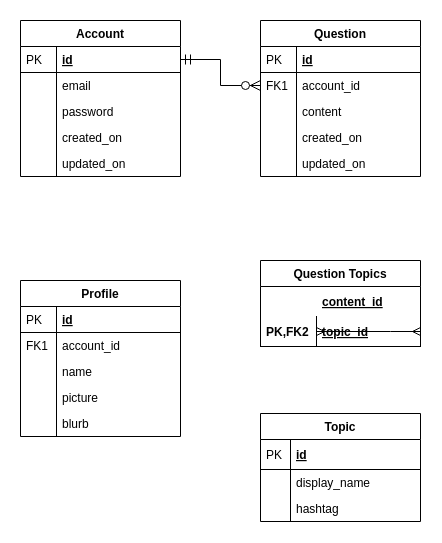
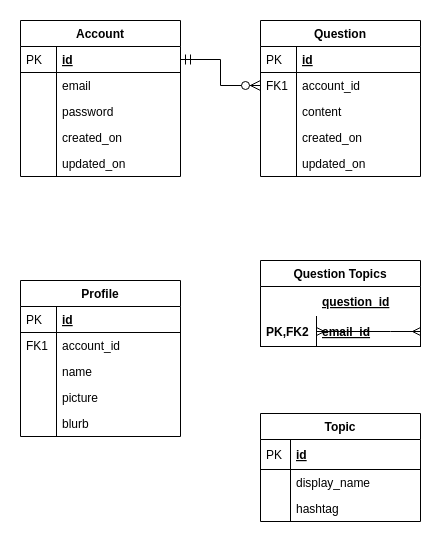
(354, 302) -> (356, 302)
(346, 332) -> (344, 332)
